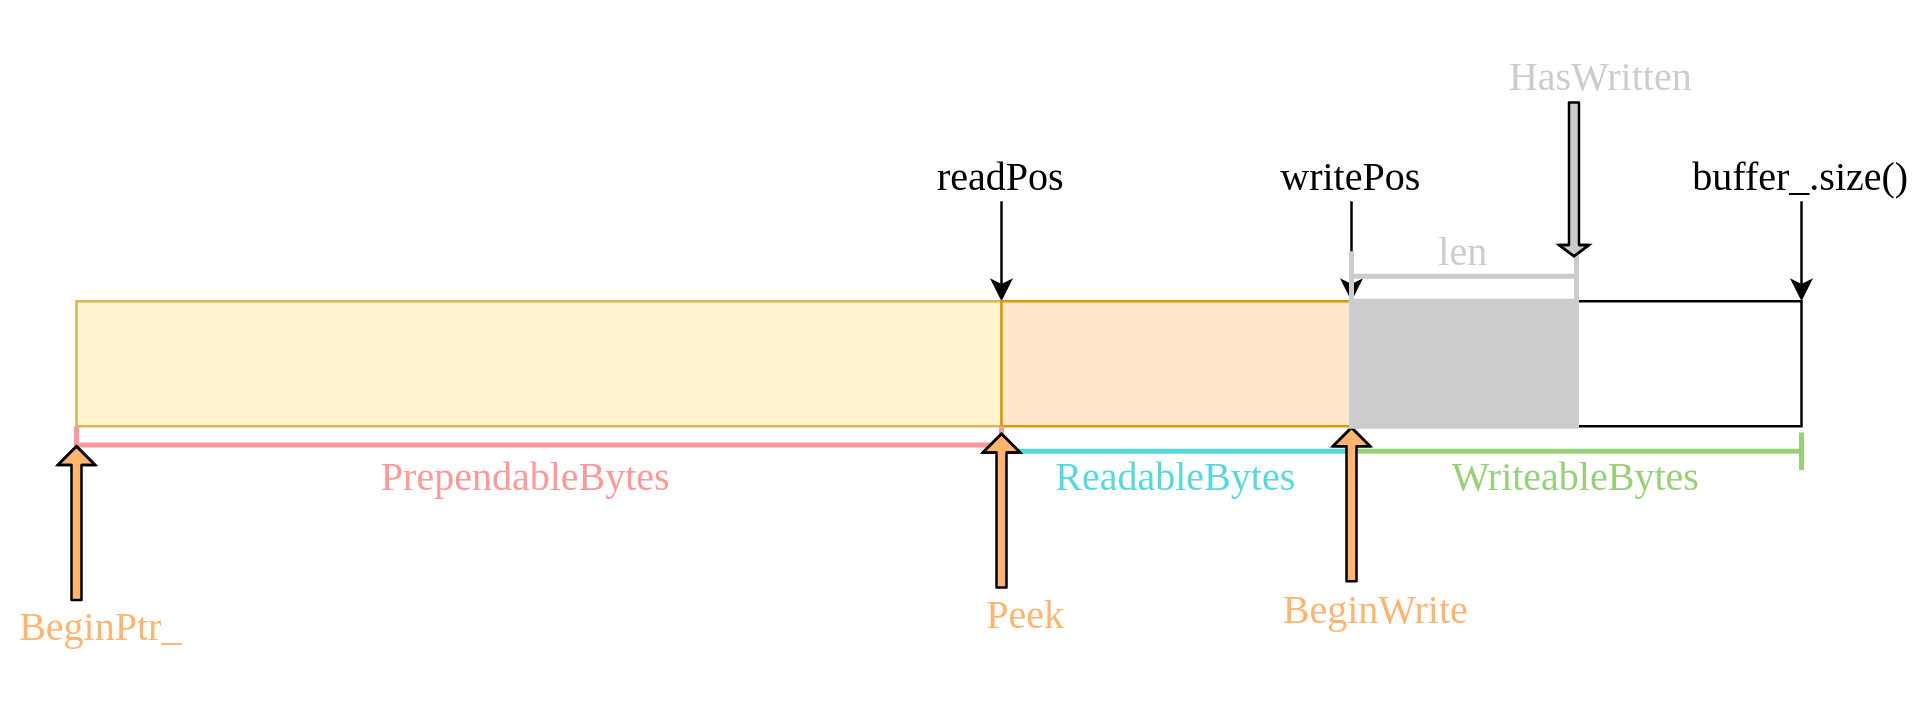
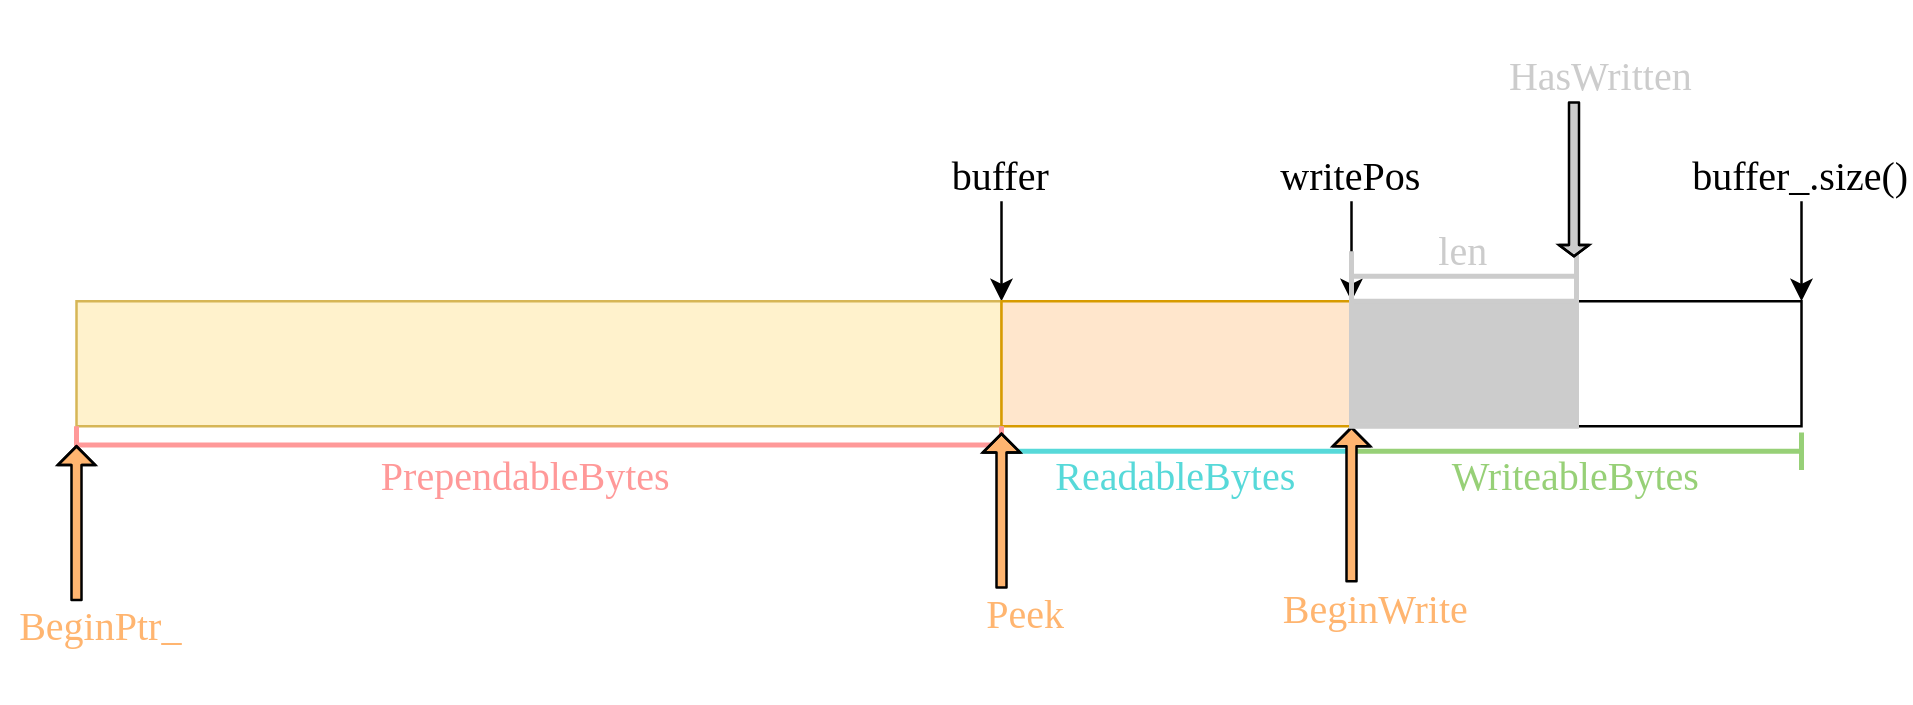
(1001, 176) -> (1001, 176)
